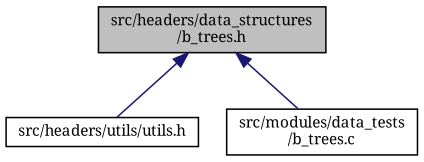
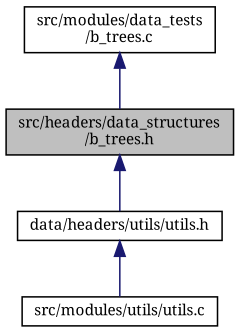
(273, 86) -> (120, 89)
(102, 132) -> (120, 226)
none -> (120, 311)
